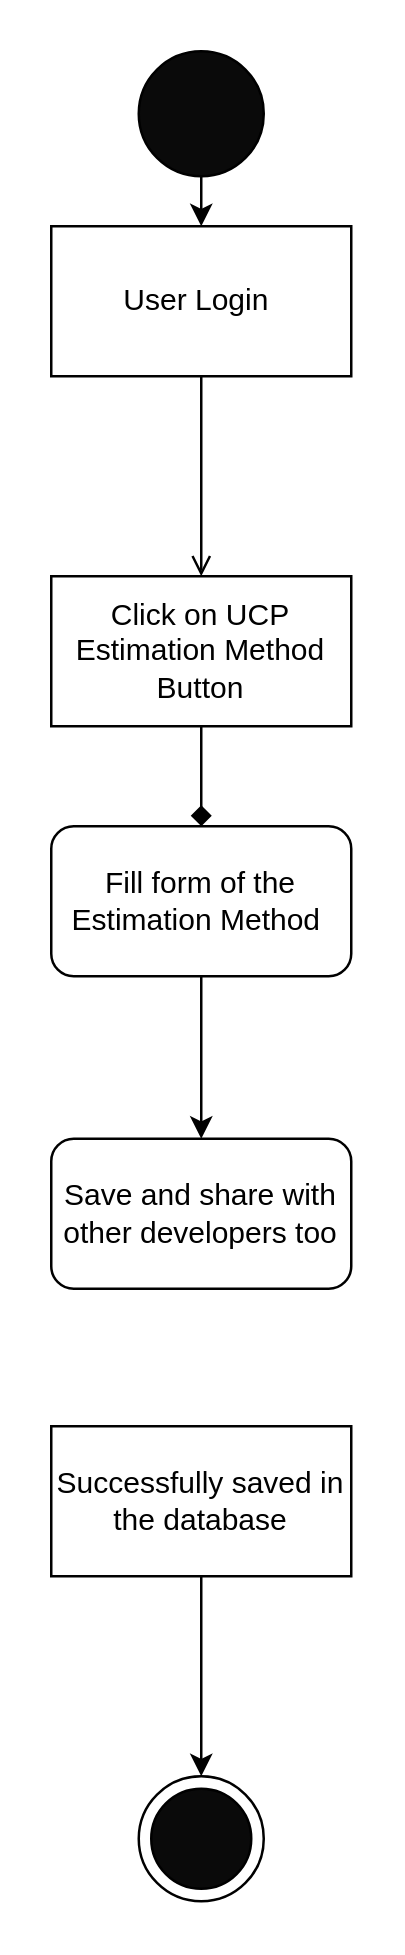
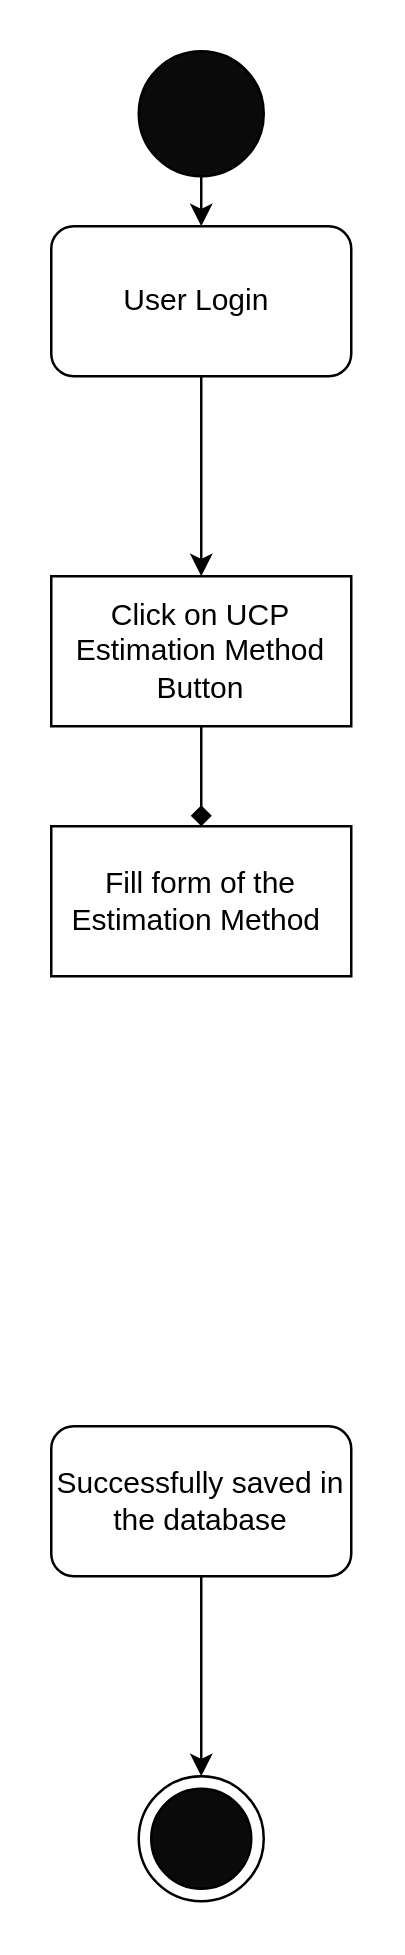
(201, 301) -> (201, 301)
(201, 562) -> (201, 558)
(201, 901) -> (201, 901)
(201, 1050) -> none
(201, 1214) -> none
(201, 1501) -> (201, 1501)
